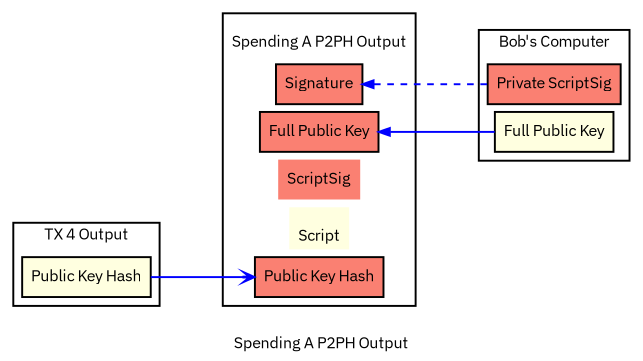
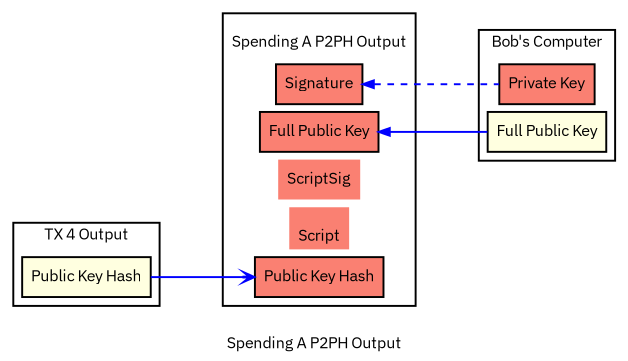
(554, 84) -> (547, 84)
(319, 228) -> (319, 228)
